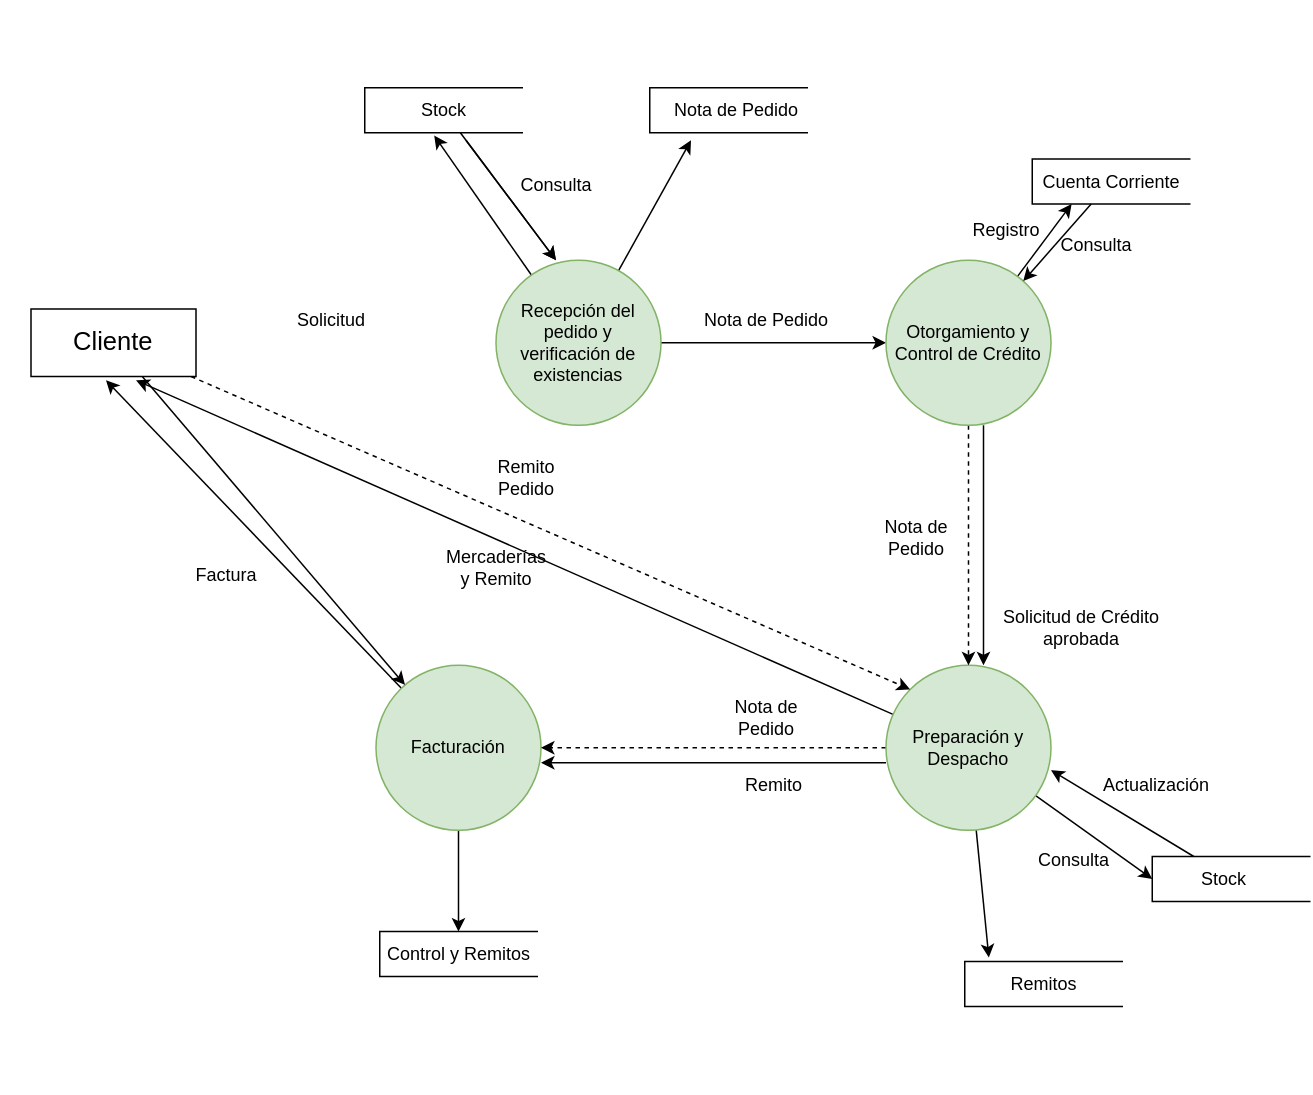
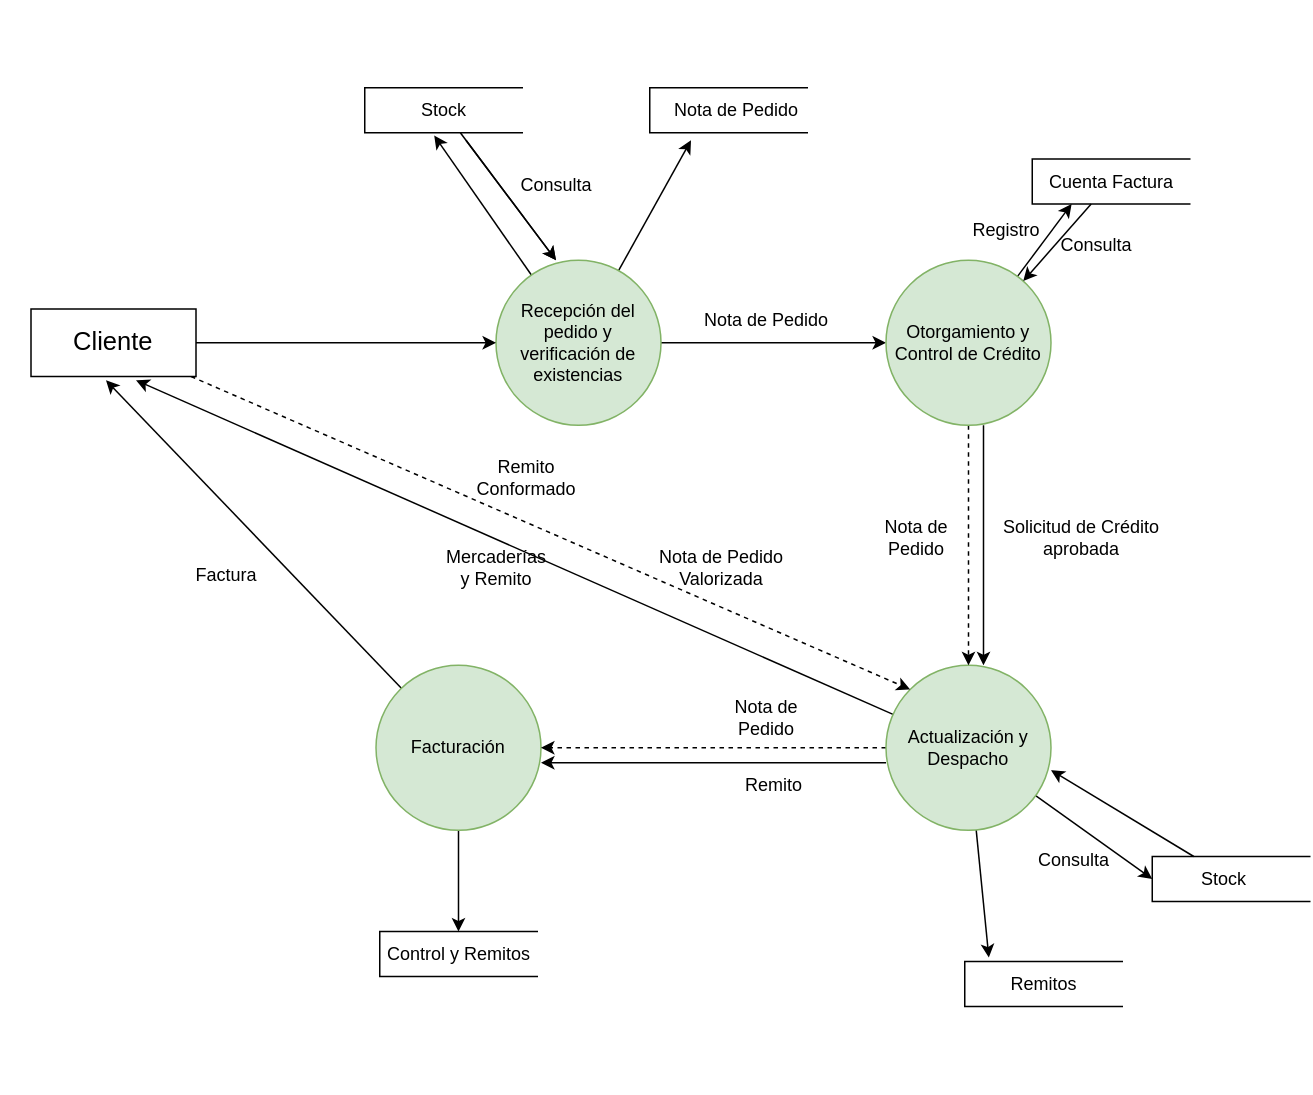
(1112, 182) -> (1112, 182)
(331, 320) -> none
(527, 478) -> (527, 478)
(276, 534) -> (341, 343)
none -> (721, 568)
(1081, 628) -> (1081, 538)
(968, 748) -> (968, 748)
(1156, 785) -> none
